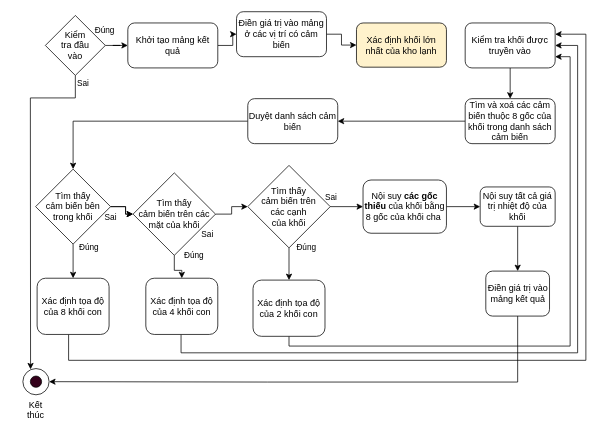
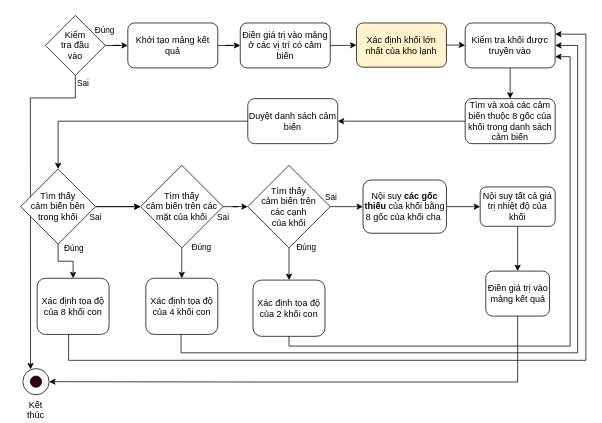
(282, 34) -> (285, 45)
none -> (460, 45)
(73, 207) -> (58, 207)
(174, 214) -> (182, 207)
